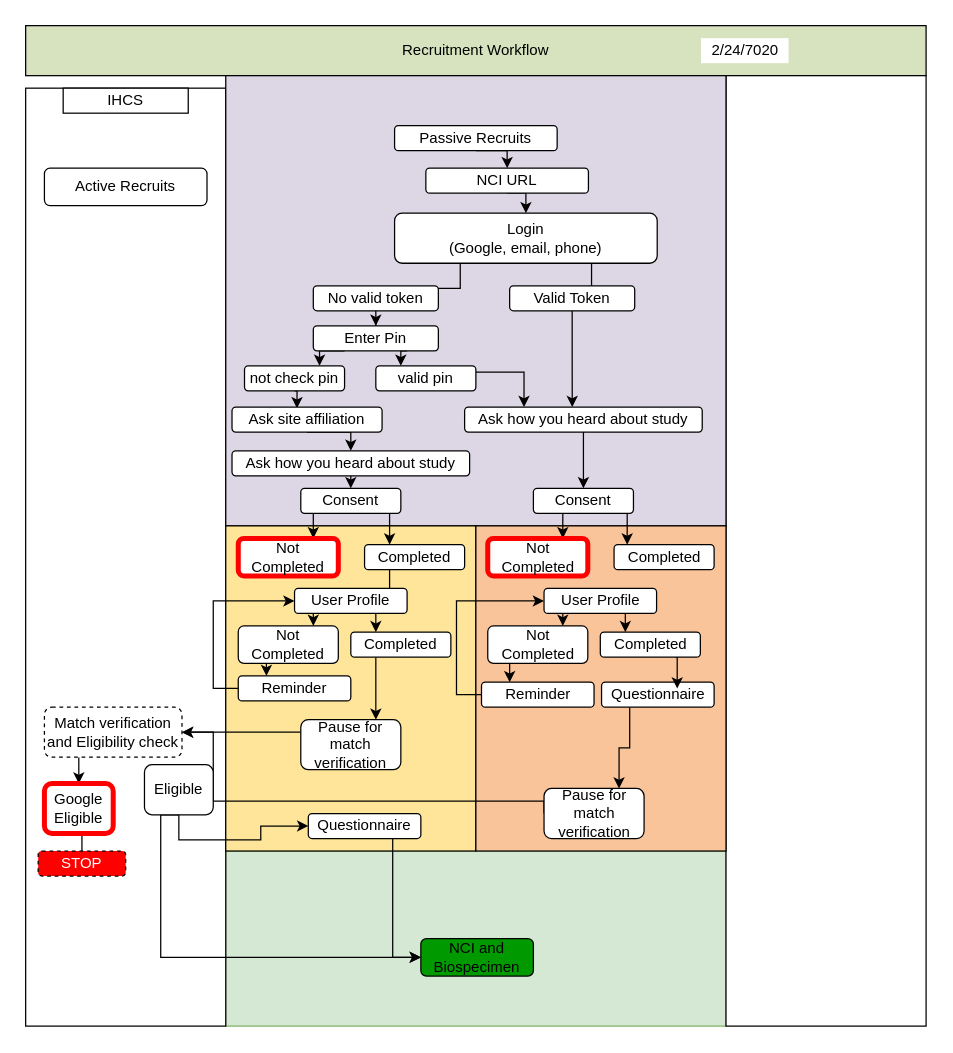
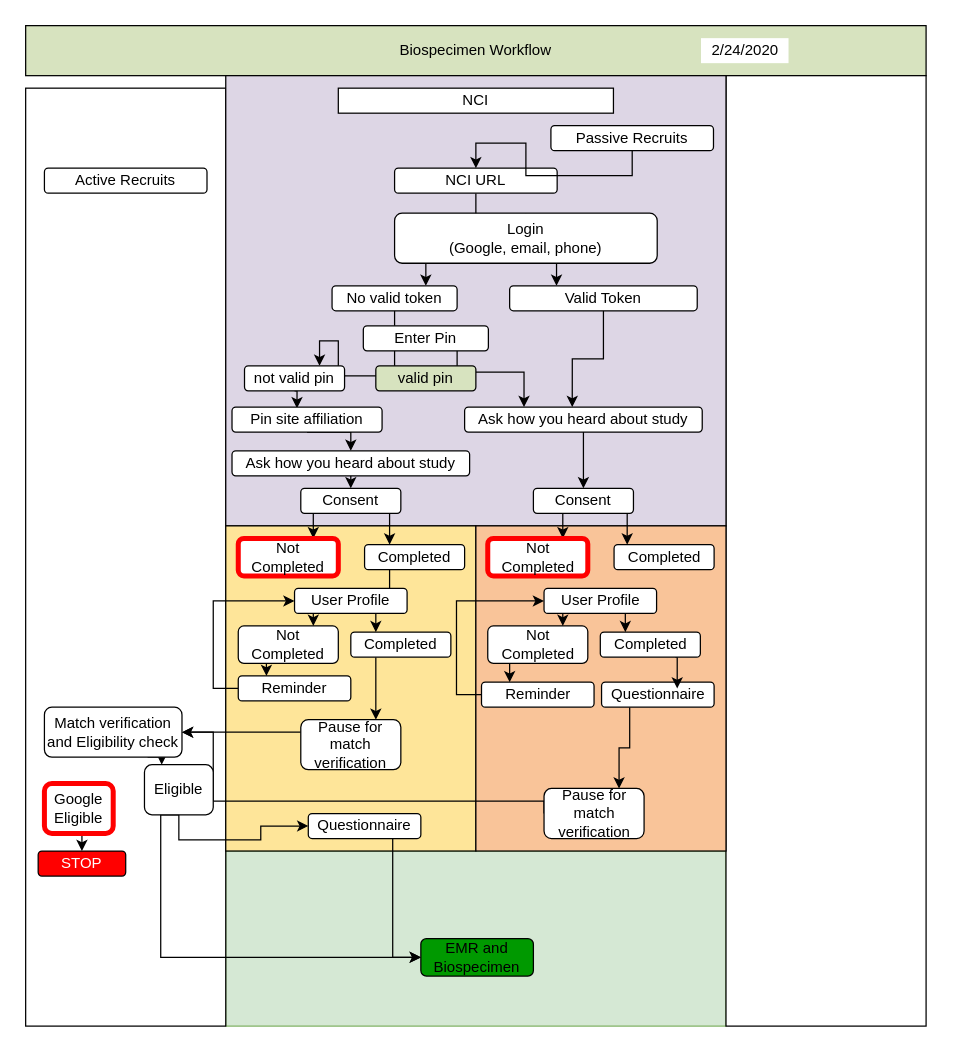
(476, 51) -> (476, 51)
(745, 51) -> (745, 51)
(126, 101) -> none
none -> (476, 101)
(476, 138) -> (632, 138)
(507, 181) -> (476, 181)
(126, 187) -> (126, 181)
(376, 298) -> (394, 298)
(572, 298) -> (603, 298)
(376, 338) -> (426, 338)
(294, 378) -> (294, 378)
(426, 378) -> (426, 378)
(307, 419) -> (307, 419)
(113, 732) -> (113, 732)
none -> (155, 757)
(79, 766) -> none
(82, 844) -> (82, 841)
(82, 863) -> (82, 863)
(477, 957) -> (477, 957)
